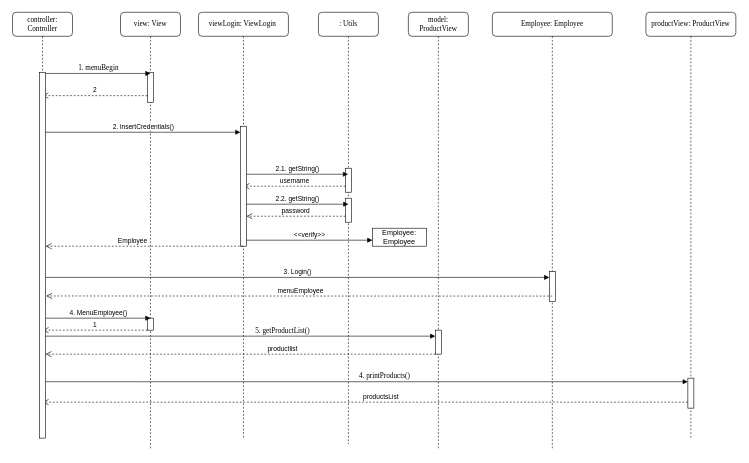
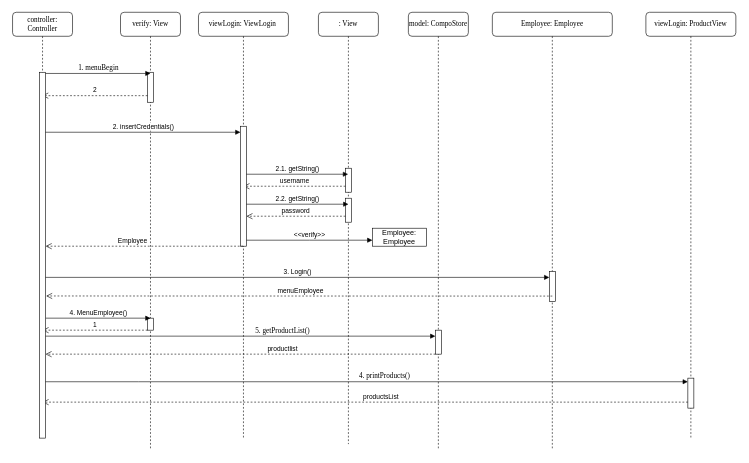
(150, 24) -> (150, 24)
(348, 24) -> (348, 24)
(438, 24) -> (438, 24)
(691, 24) -> (691, 24)
